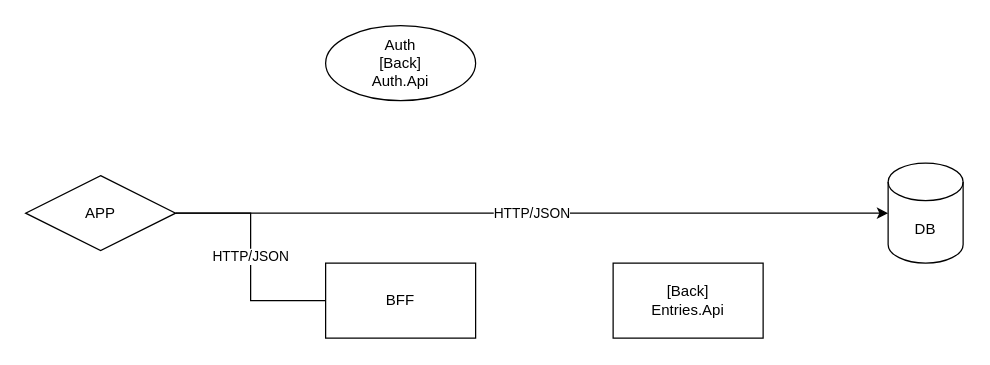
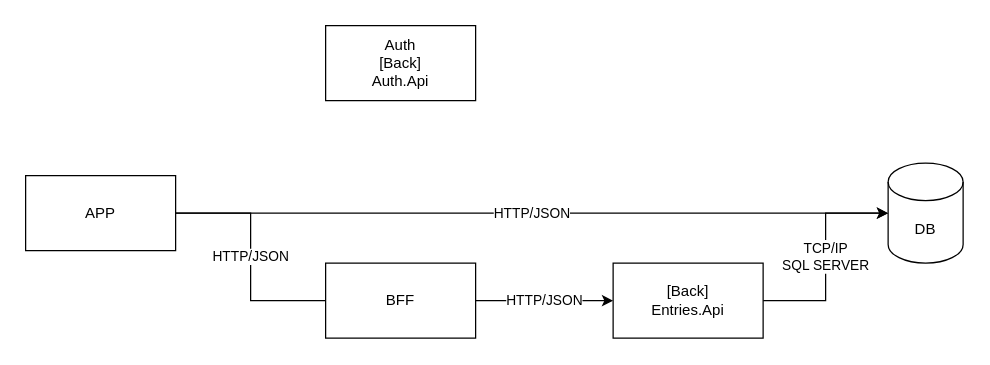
(401, 63) -> (401, 63)
(101, 213) -> (101, 213)
none -> (540, 301)
none -> (816, 301)
